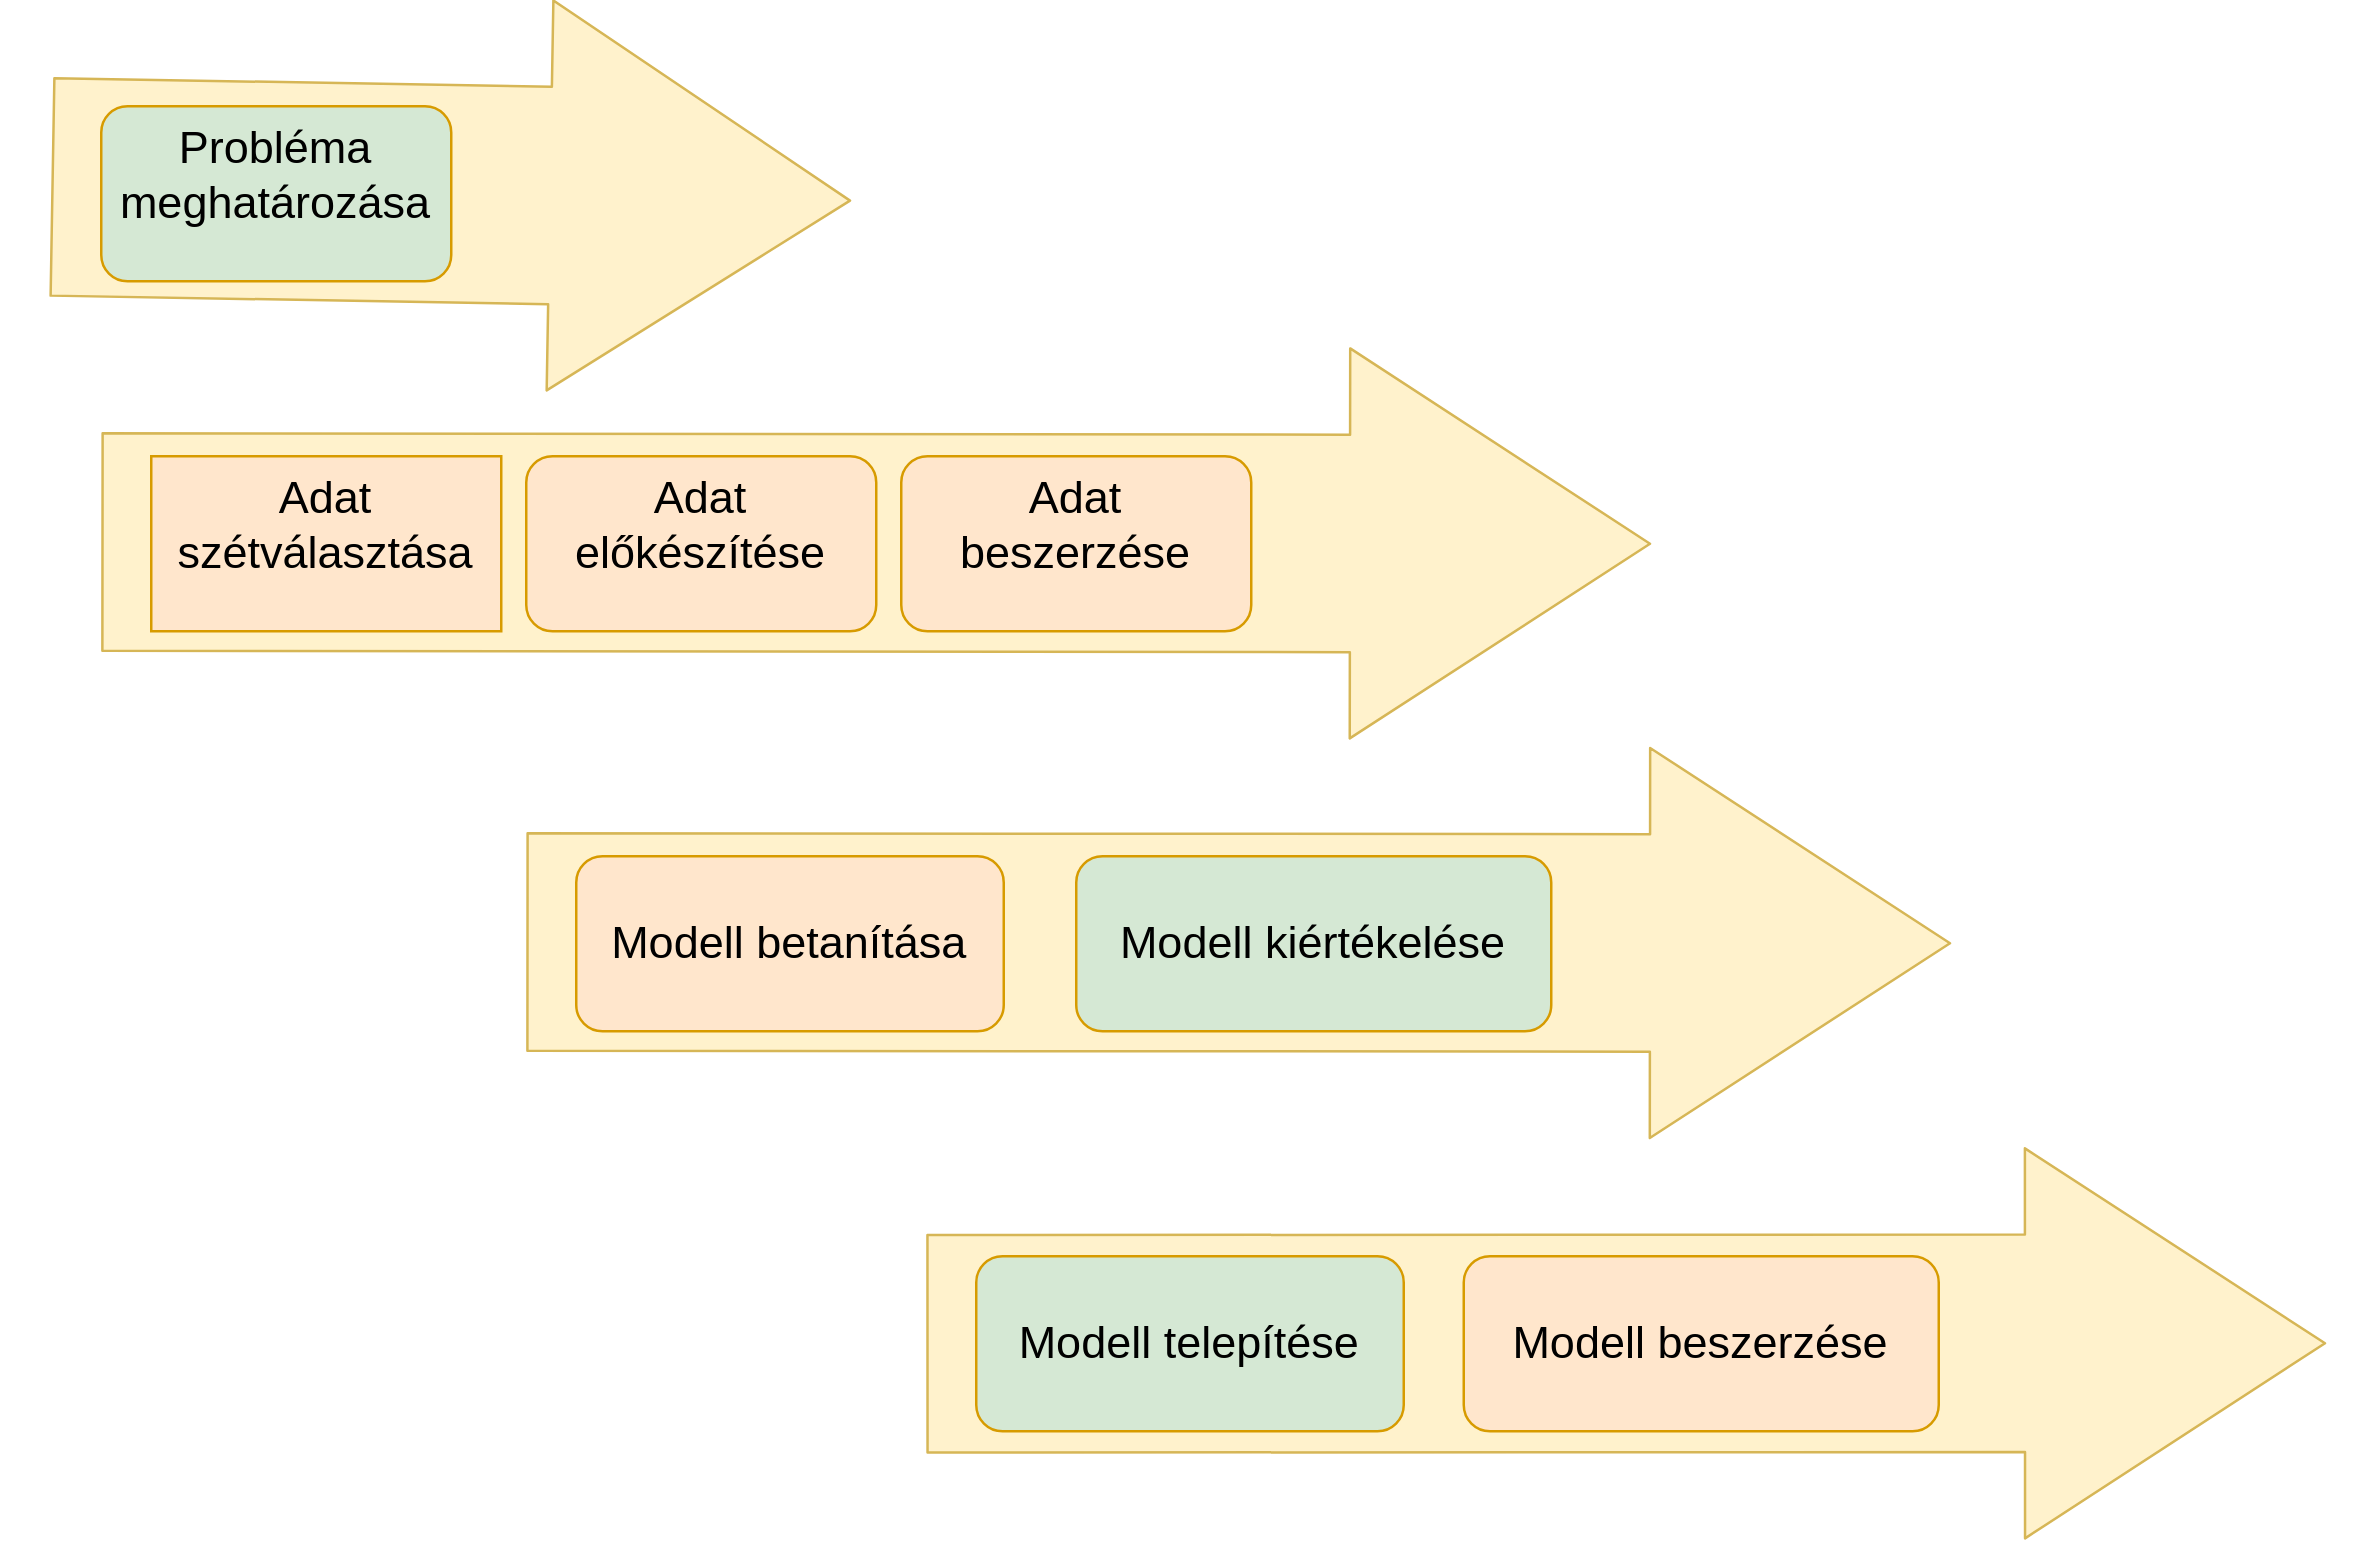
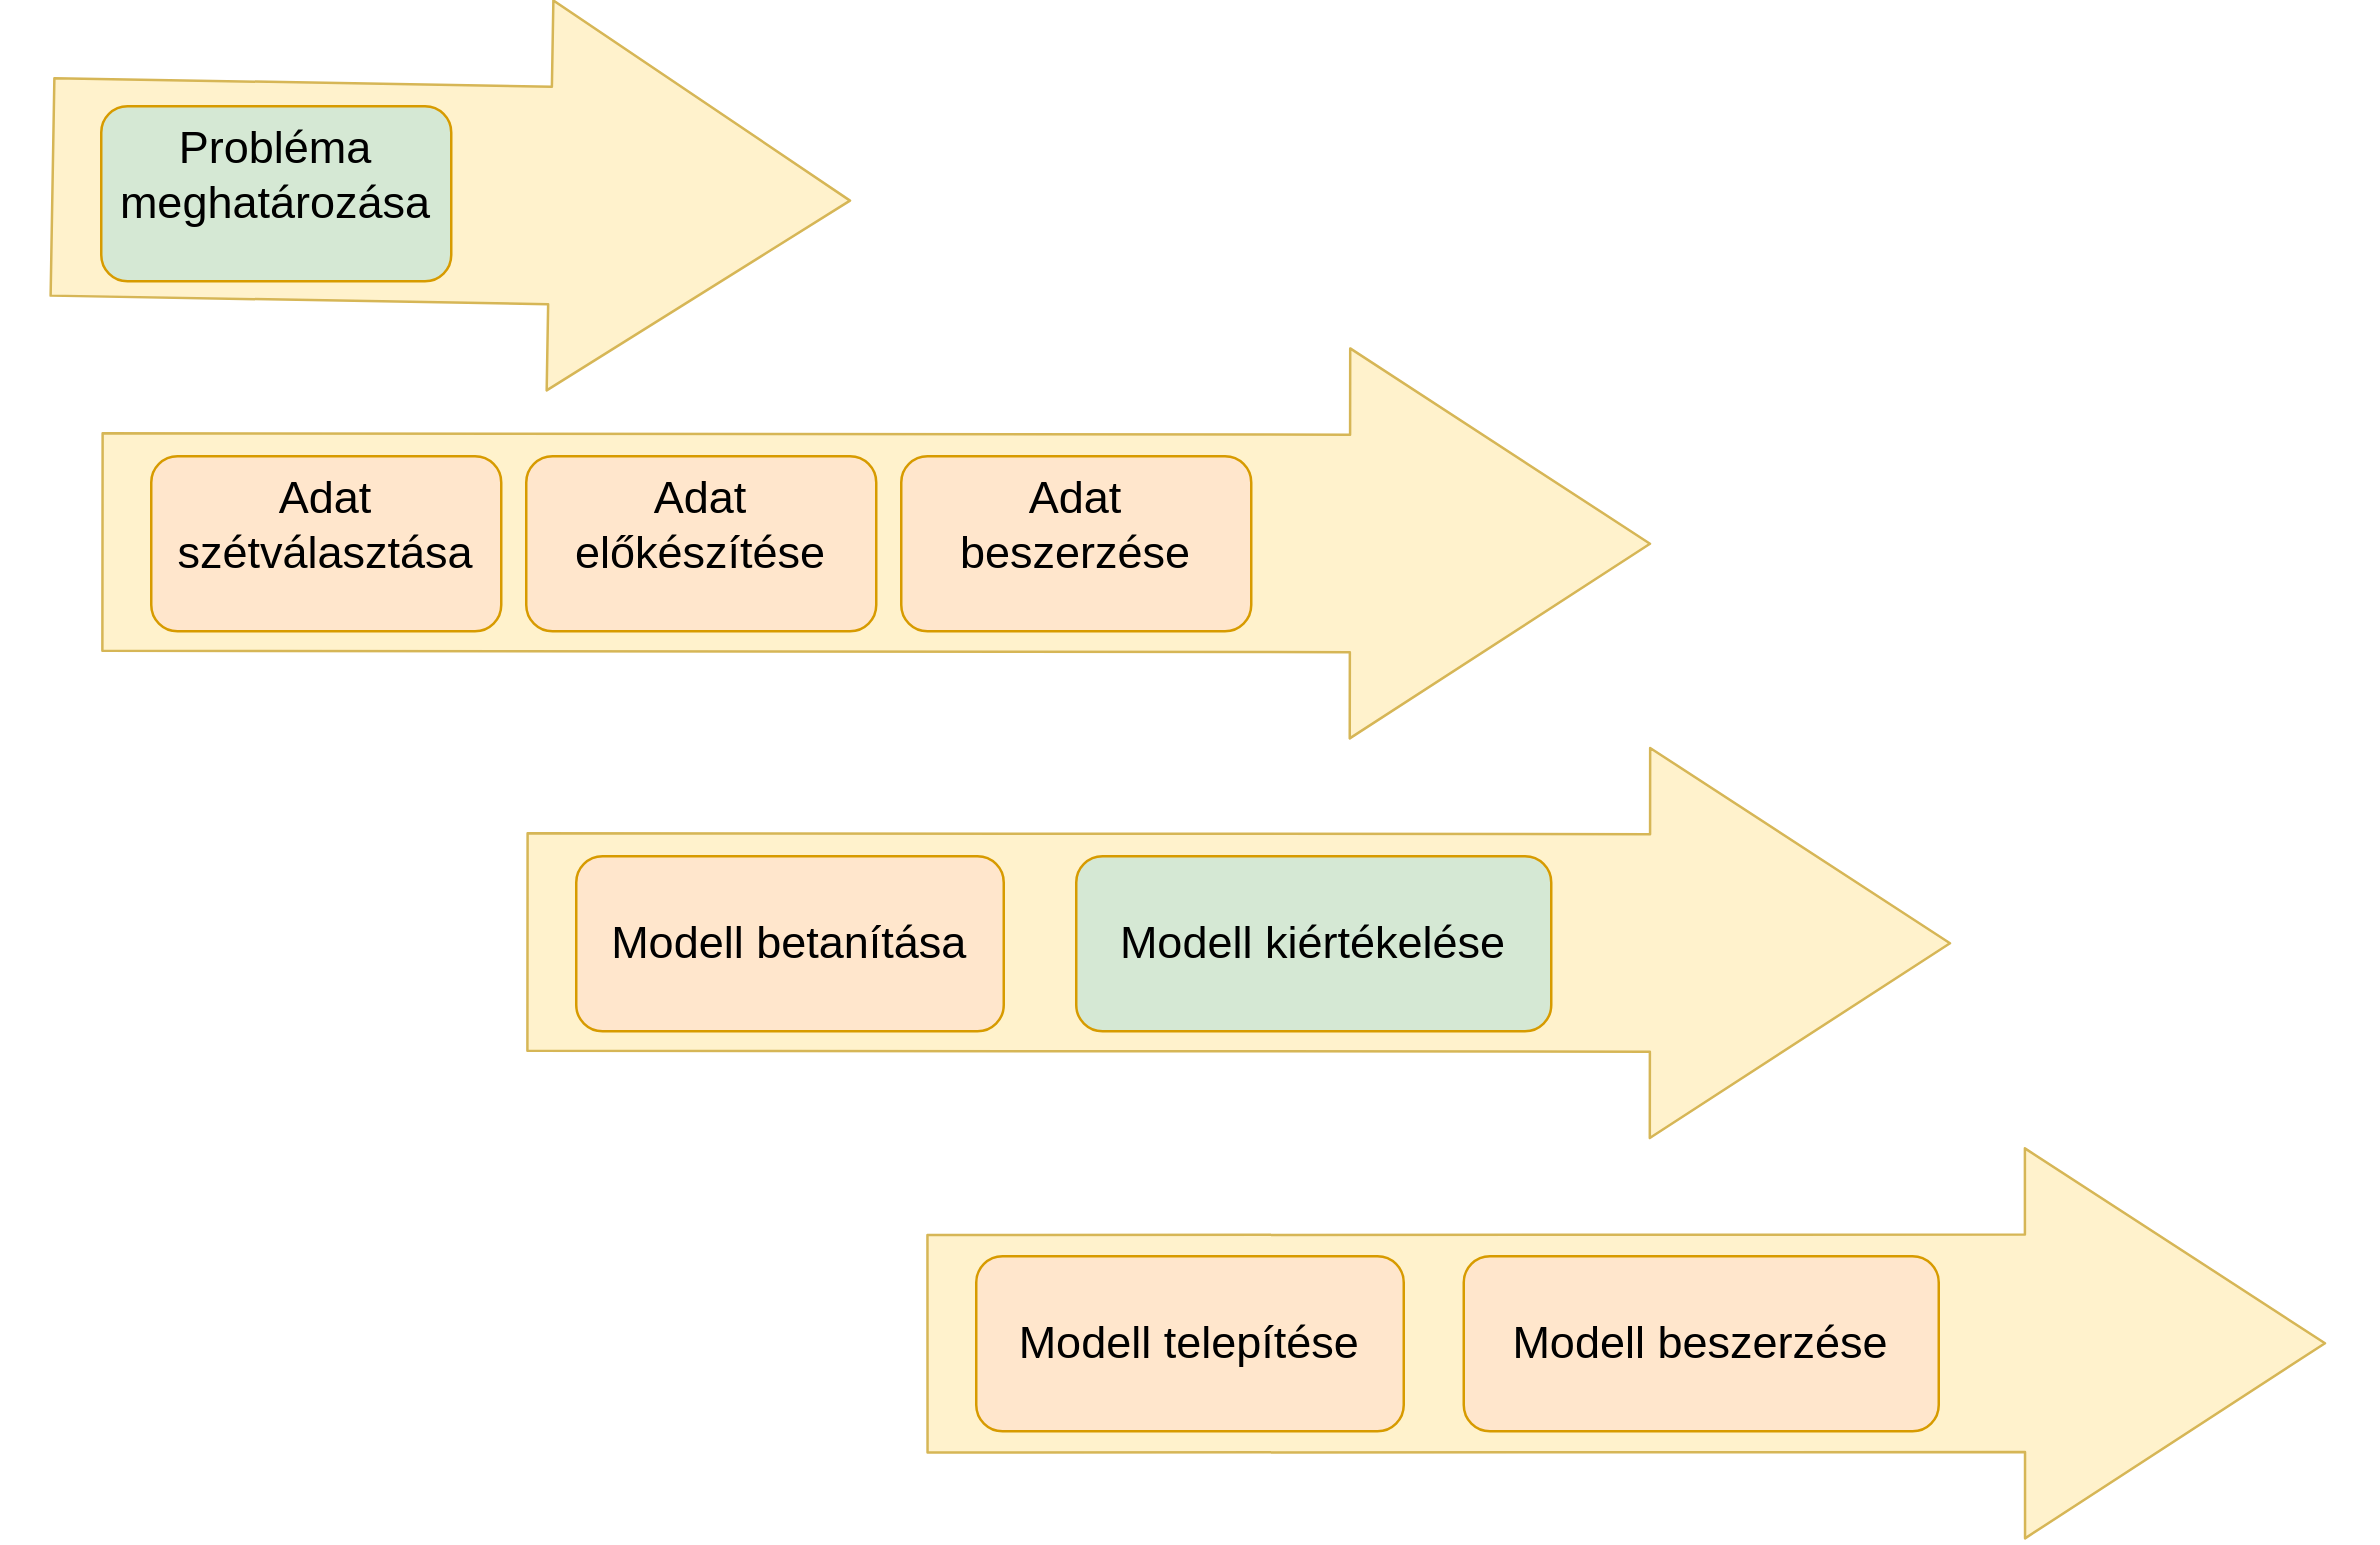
(326, 544) -> (326, 544)
(1190, 1344) -> (1190, 1344)
